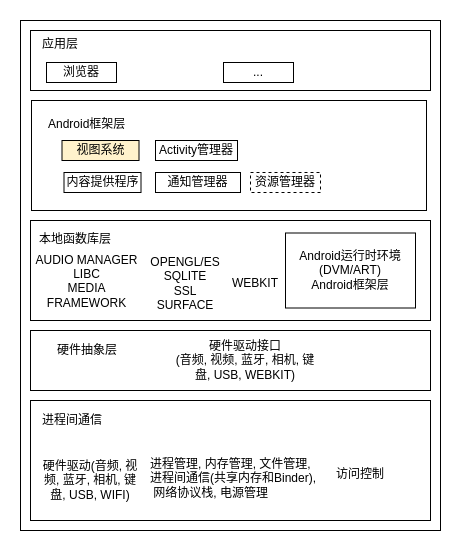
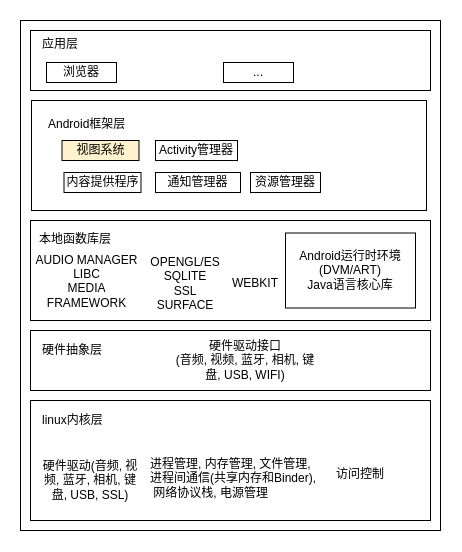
(286, 183) -> (286, 183)
(351, 271) -> (351, 271)
(96, 351) -> (81, 351)
(246, 361) -> (246, 361)
(73, 421) -> (74, 421)
(91, 481) -> (91, 481)
